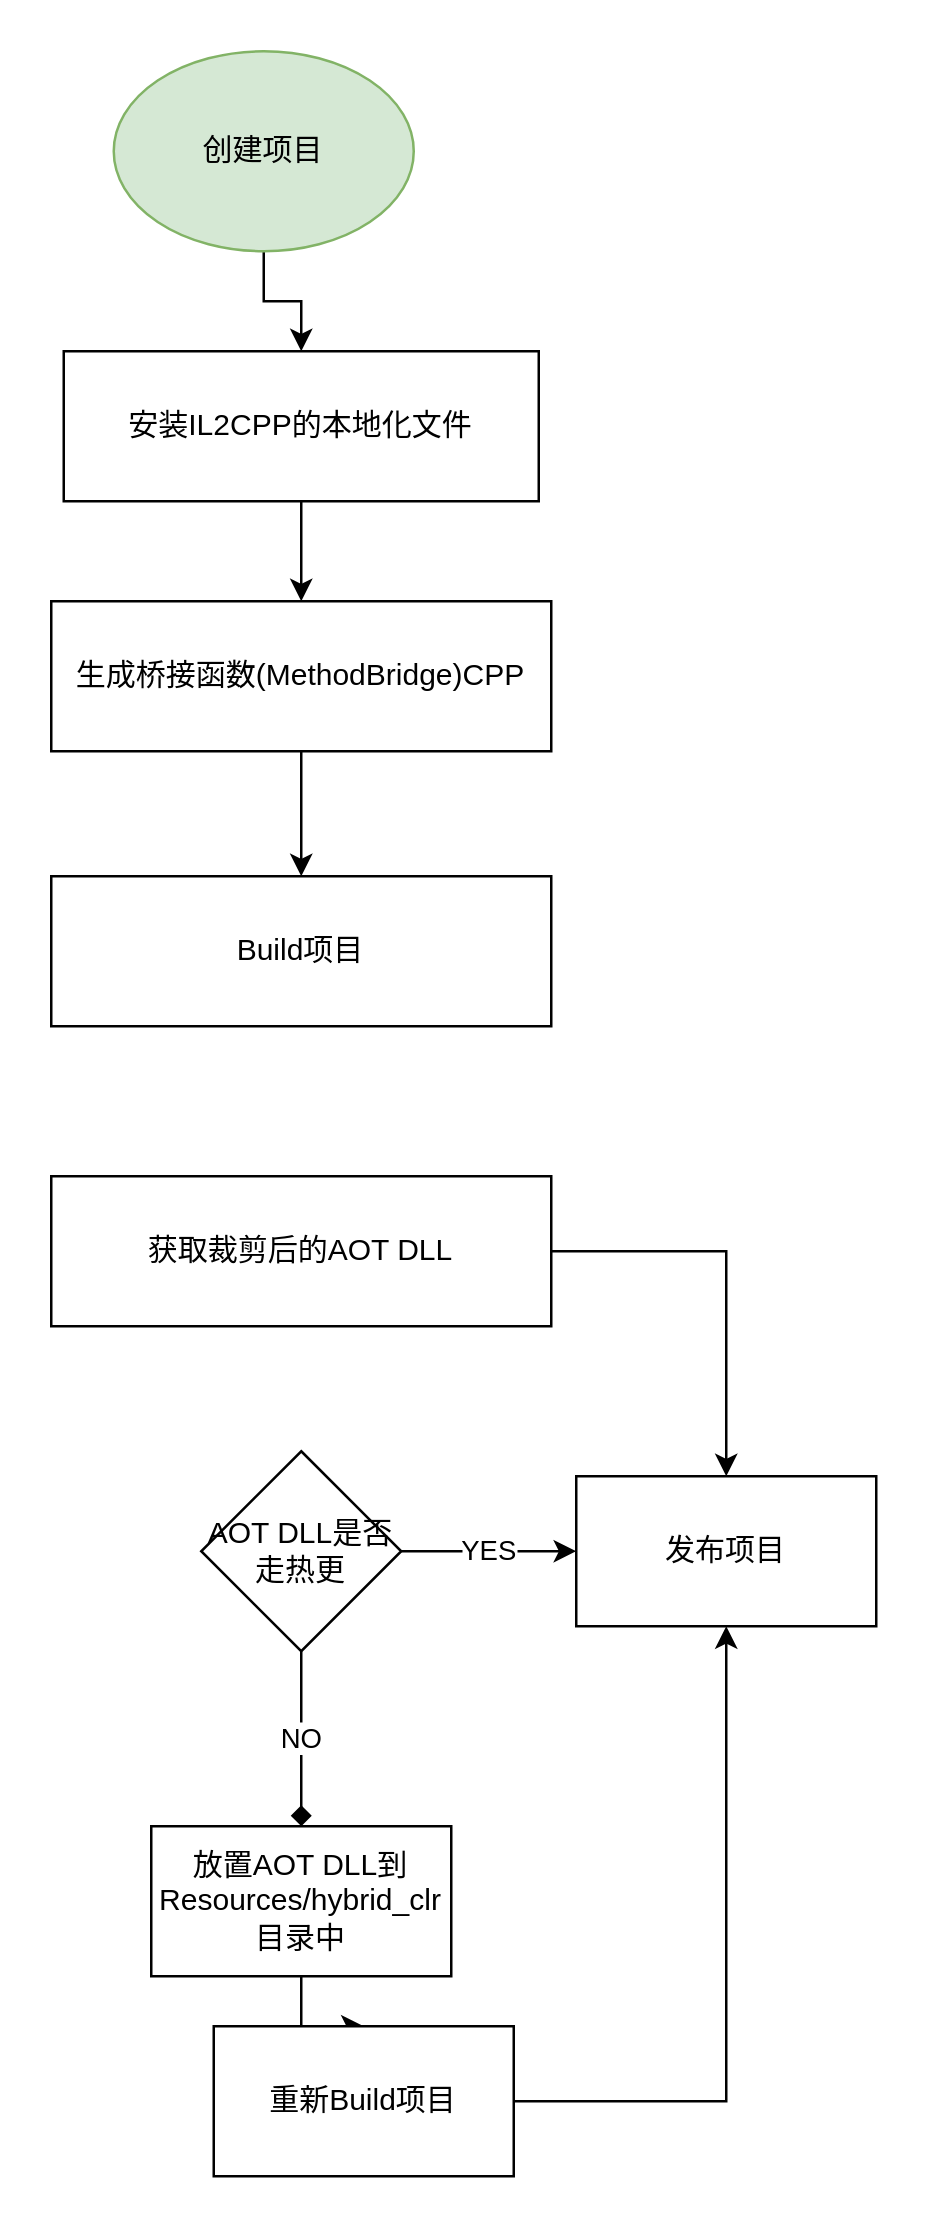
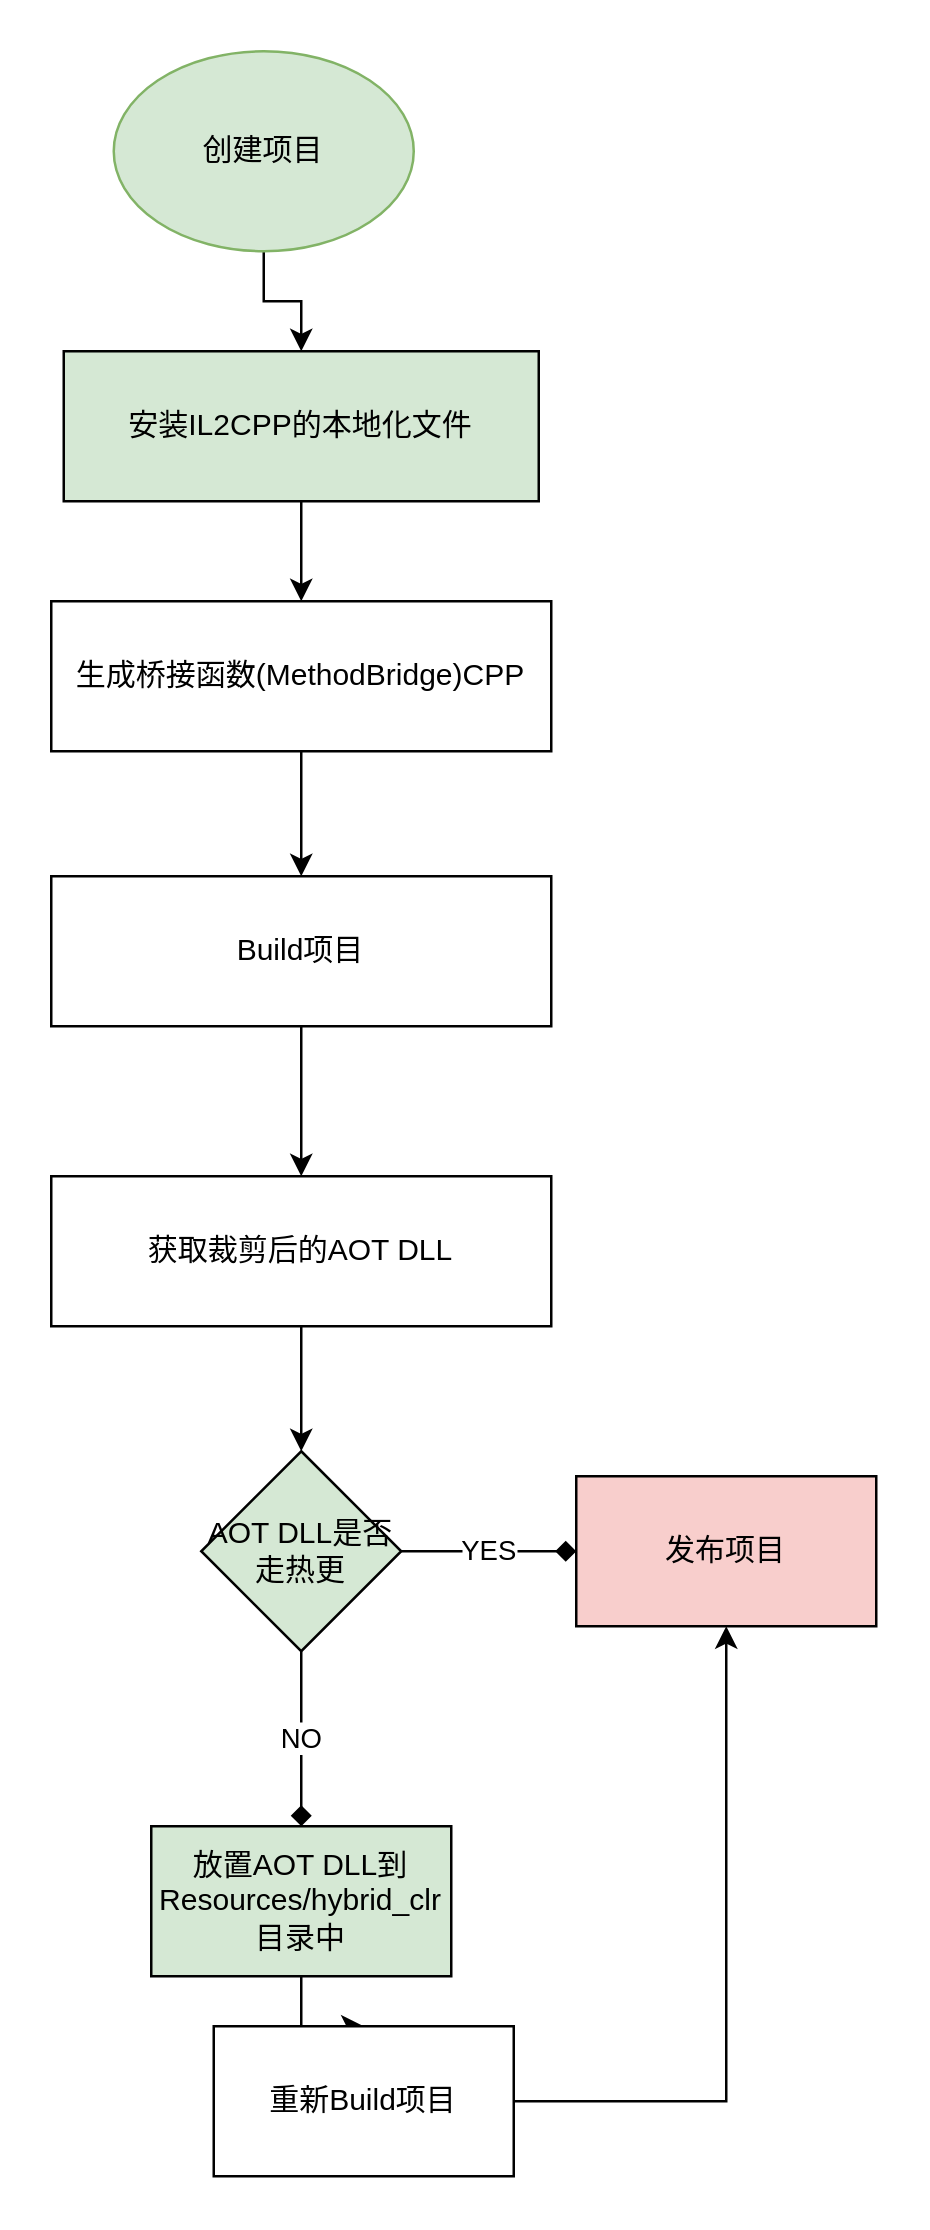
(301, 426) -> (301, 426)
none -> (301, 1093)
(726, 1268) -> (301, 1380)
(301, 1551) -> (301, 1551)
(557, 1551) -> (556, 1551)
(726, 1551) -> (726, 1551)
(301, 1901) -> (301, 1901)
